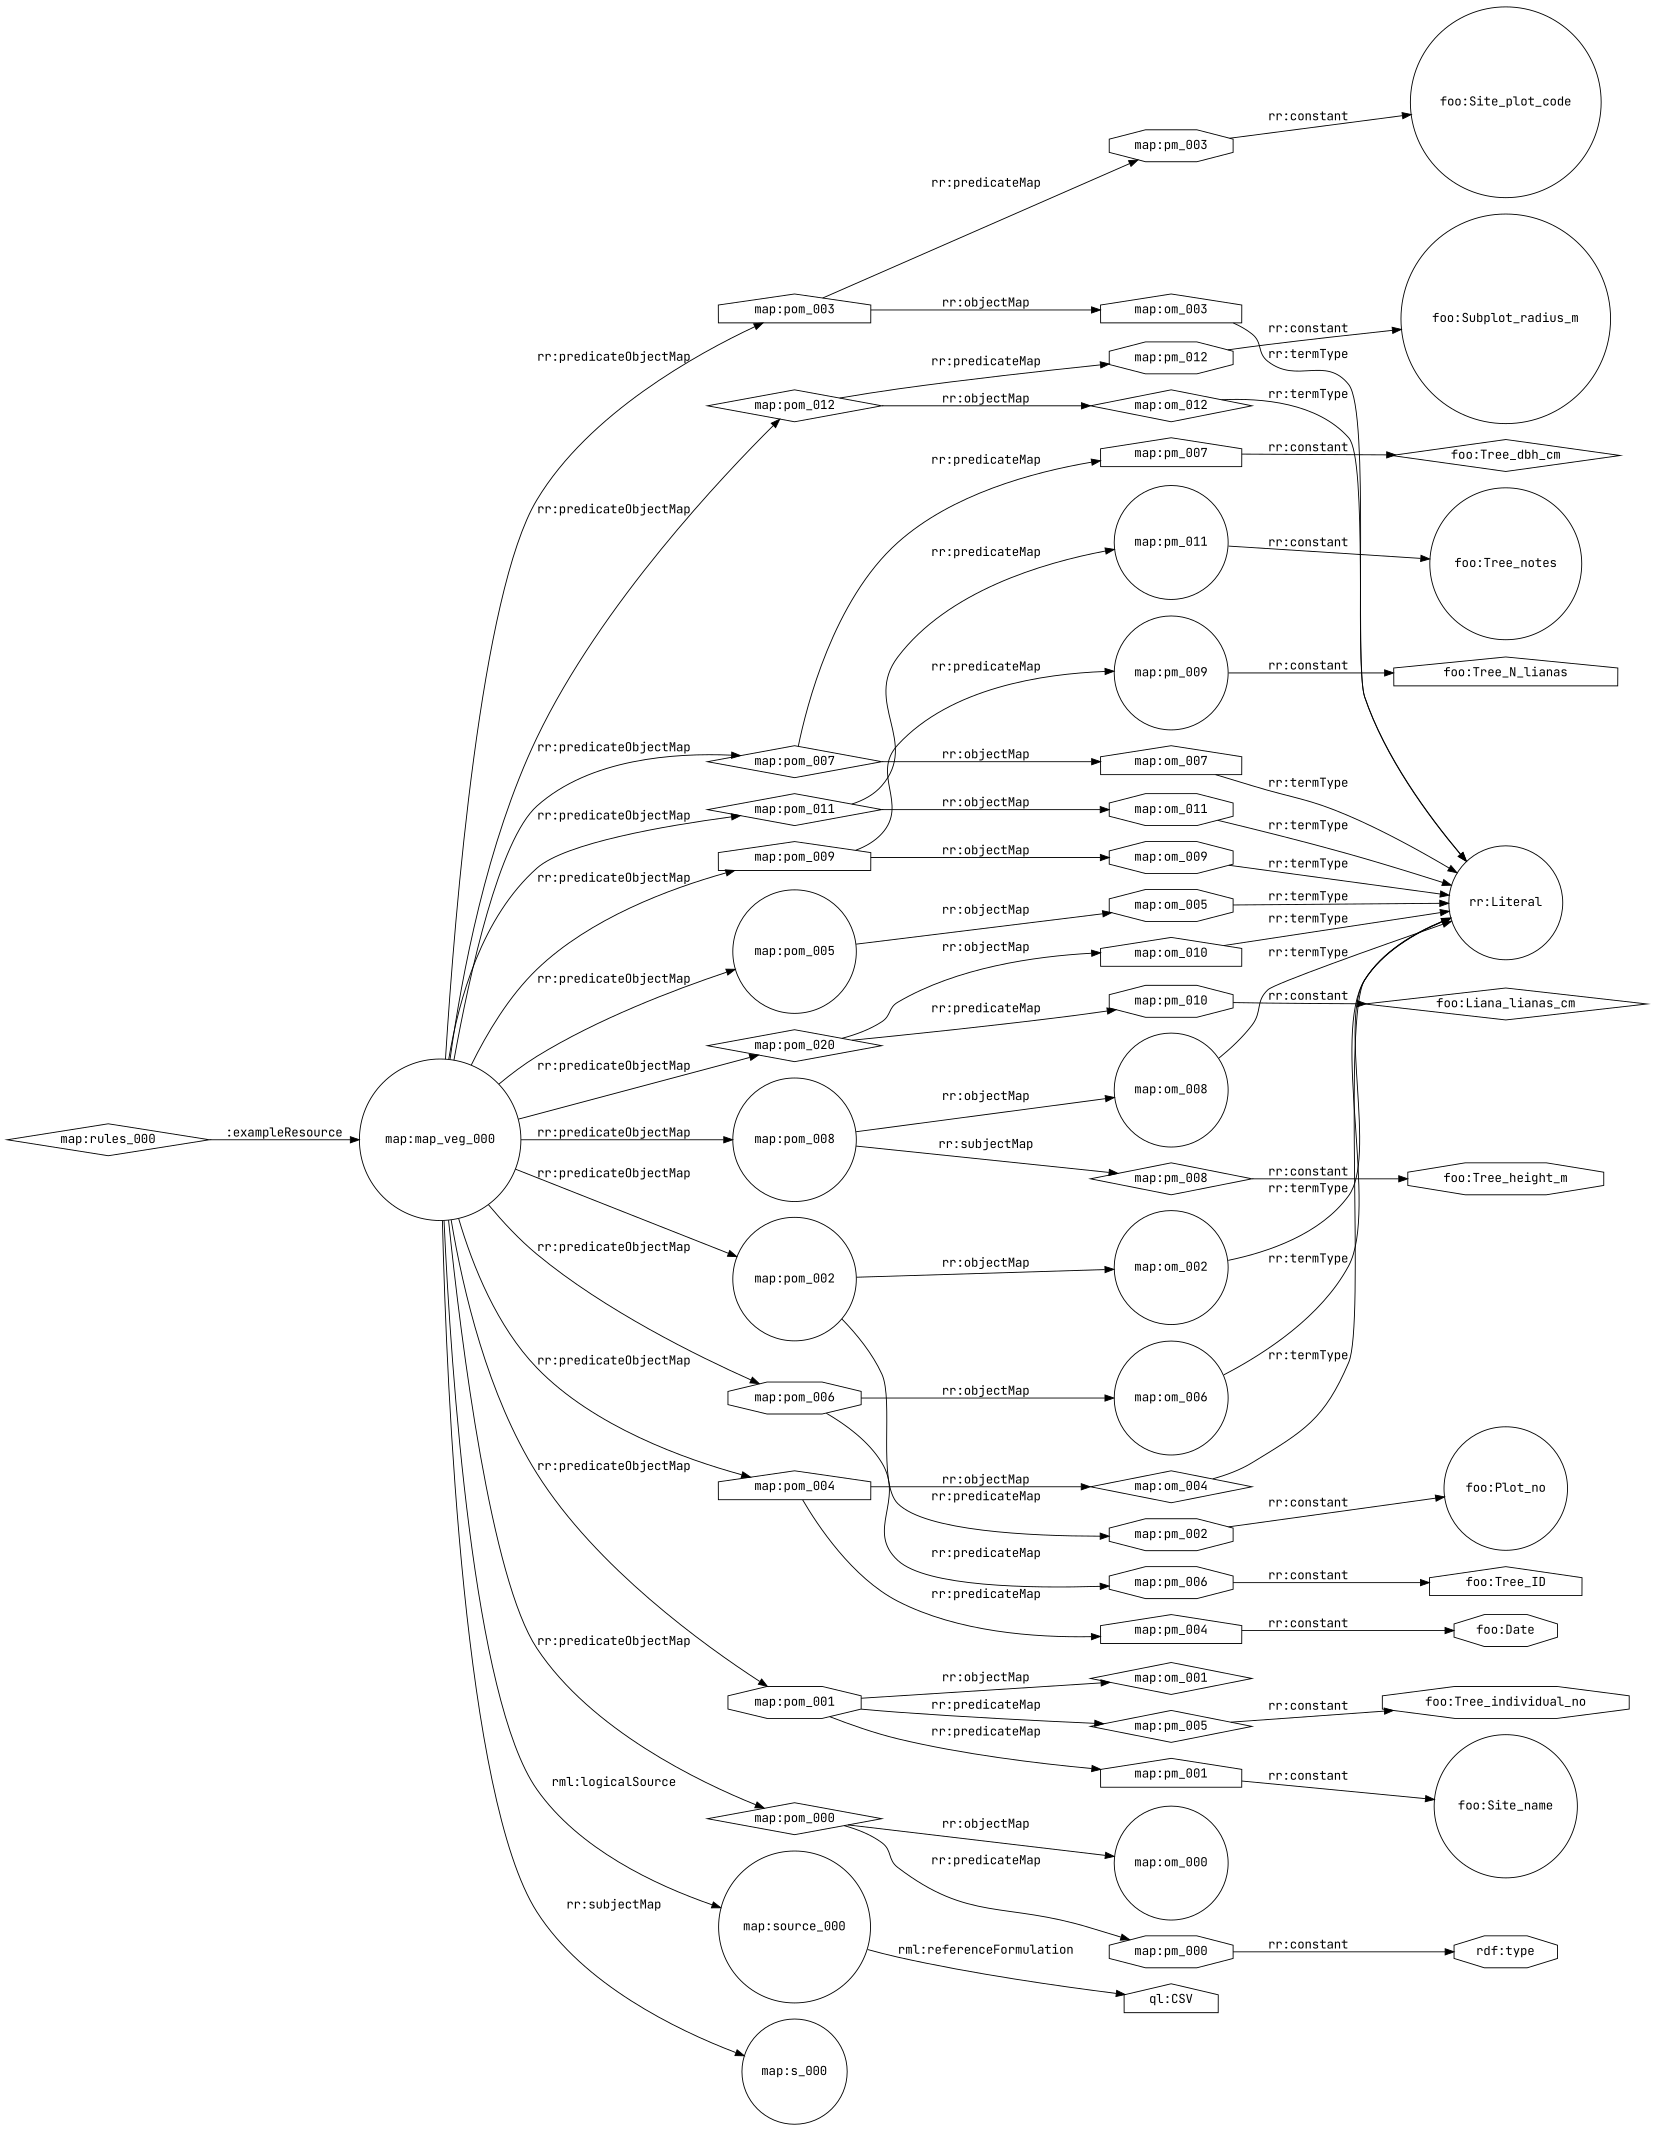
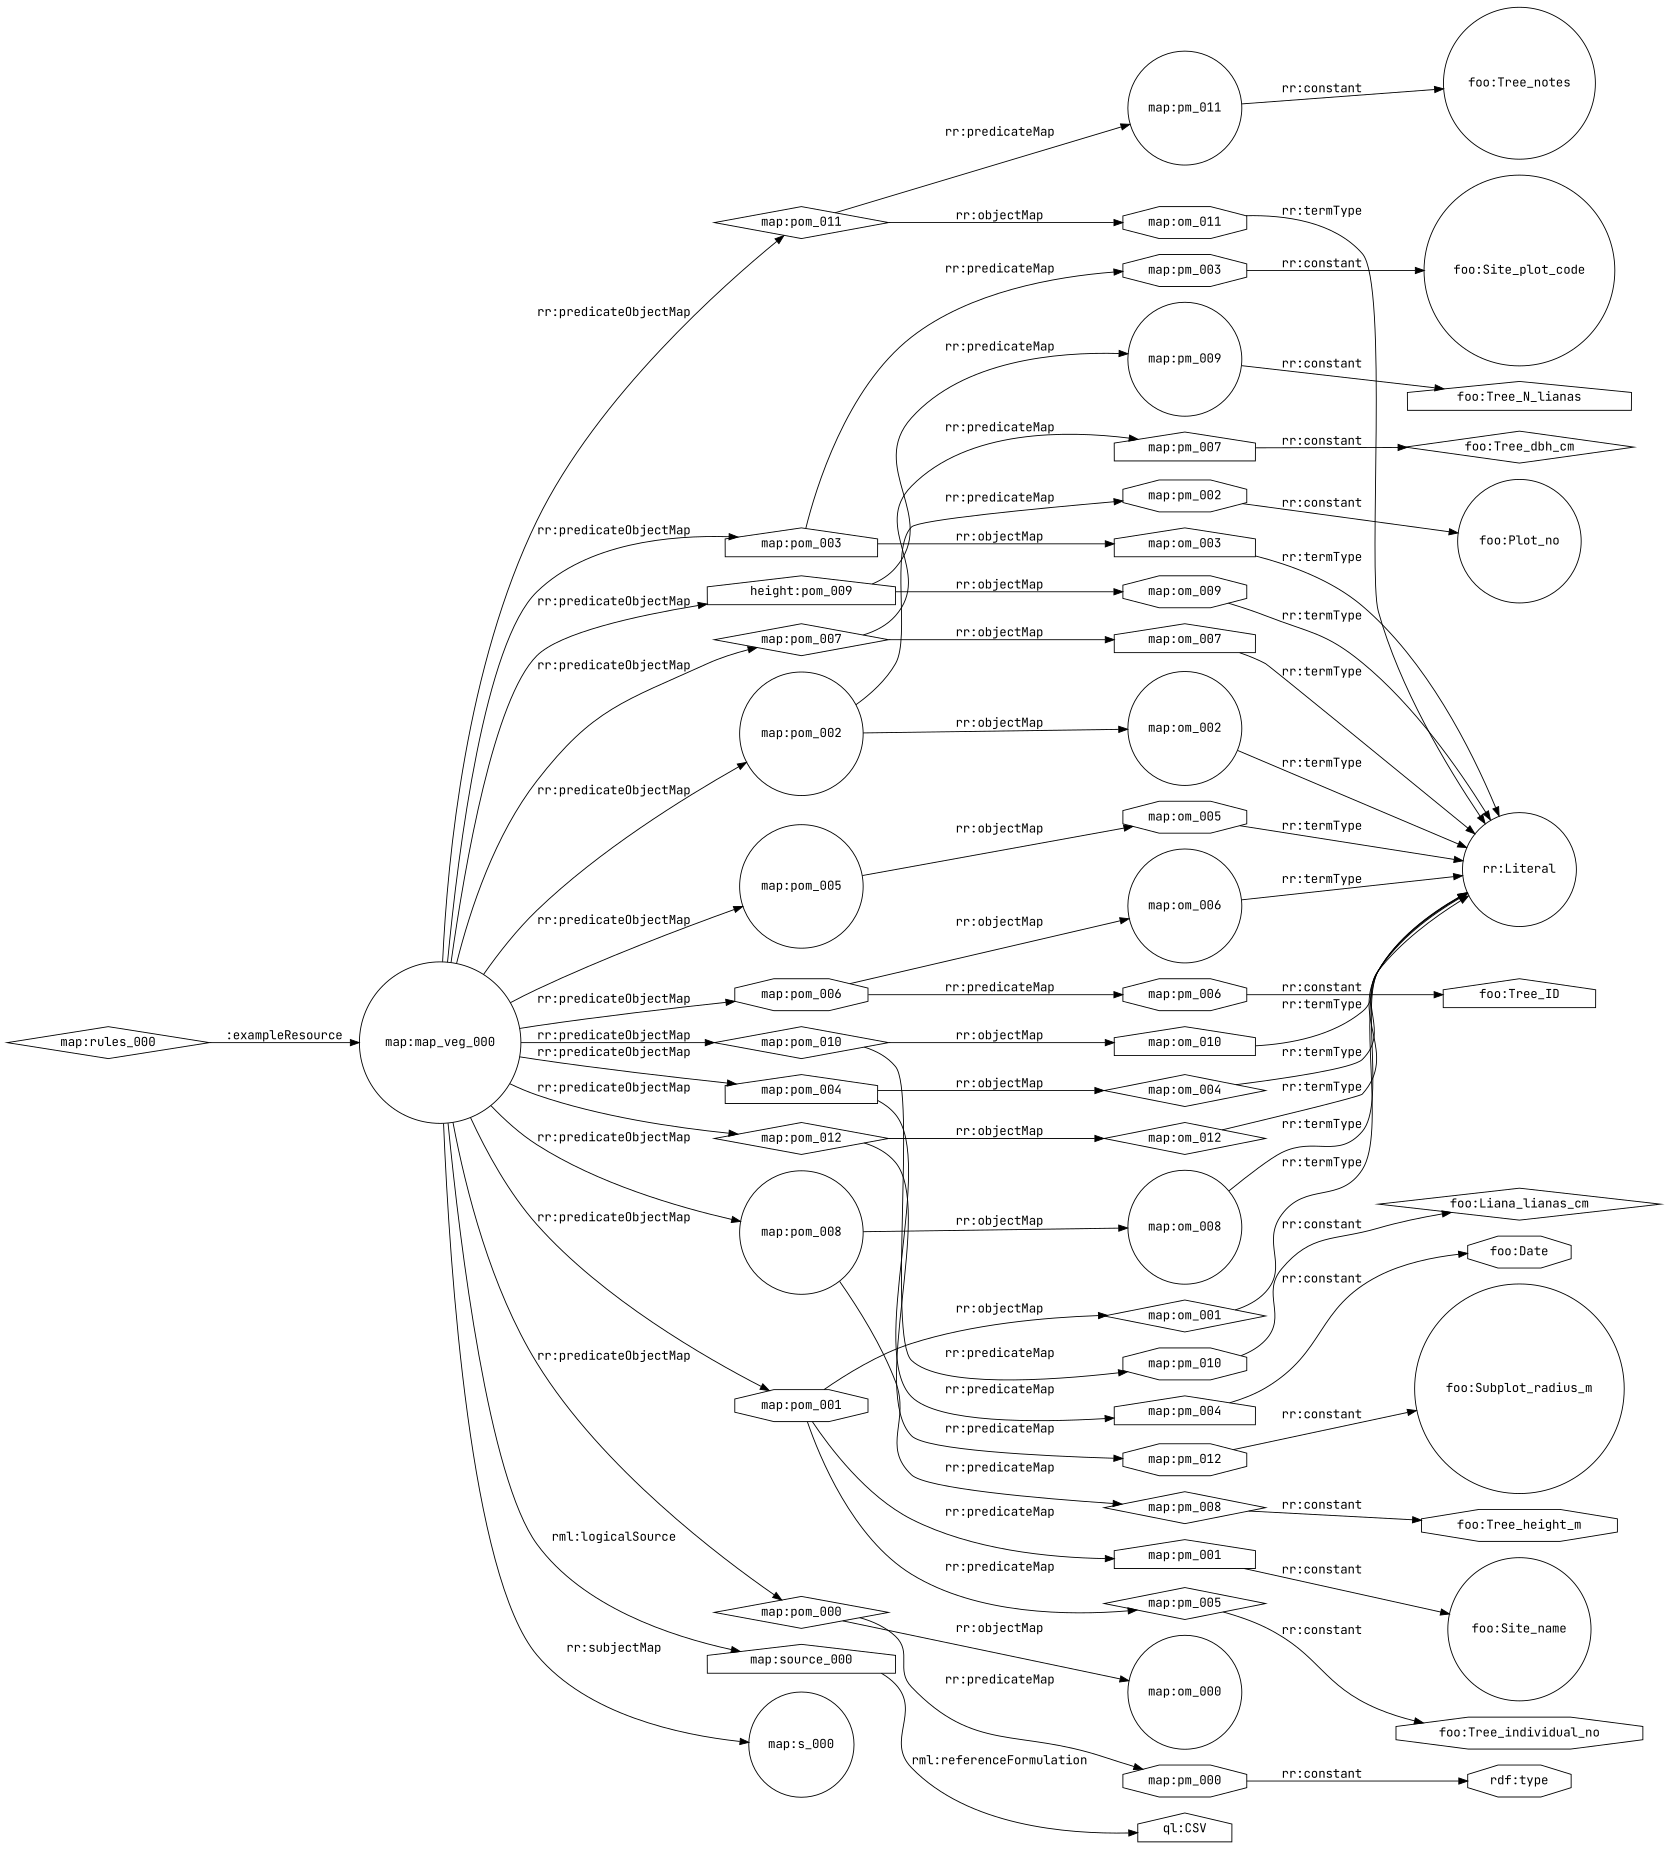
(795, 858) -> (801, 592)
(795, 1046) -> (801, 1043)
none -> (1371, 1134)
(986, 1145) -> (1000, 1468)
(795, 1927) -> (801, 1660)
